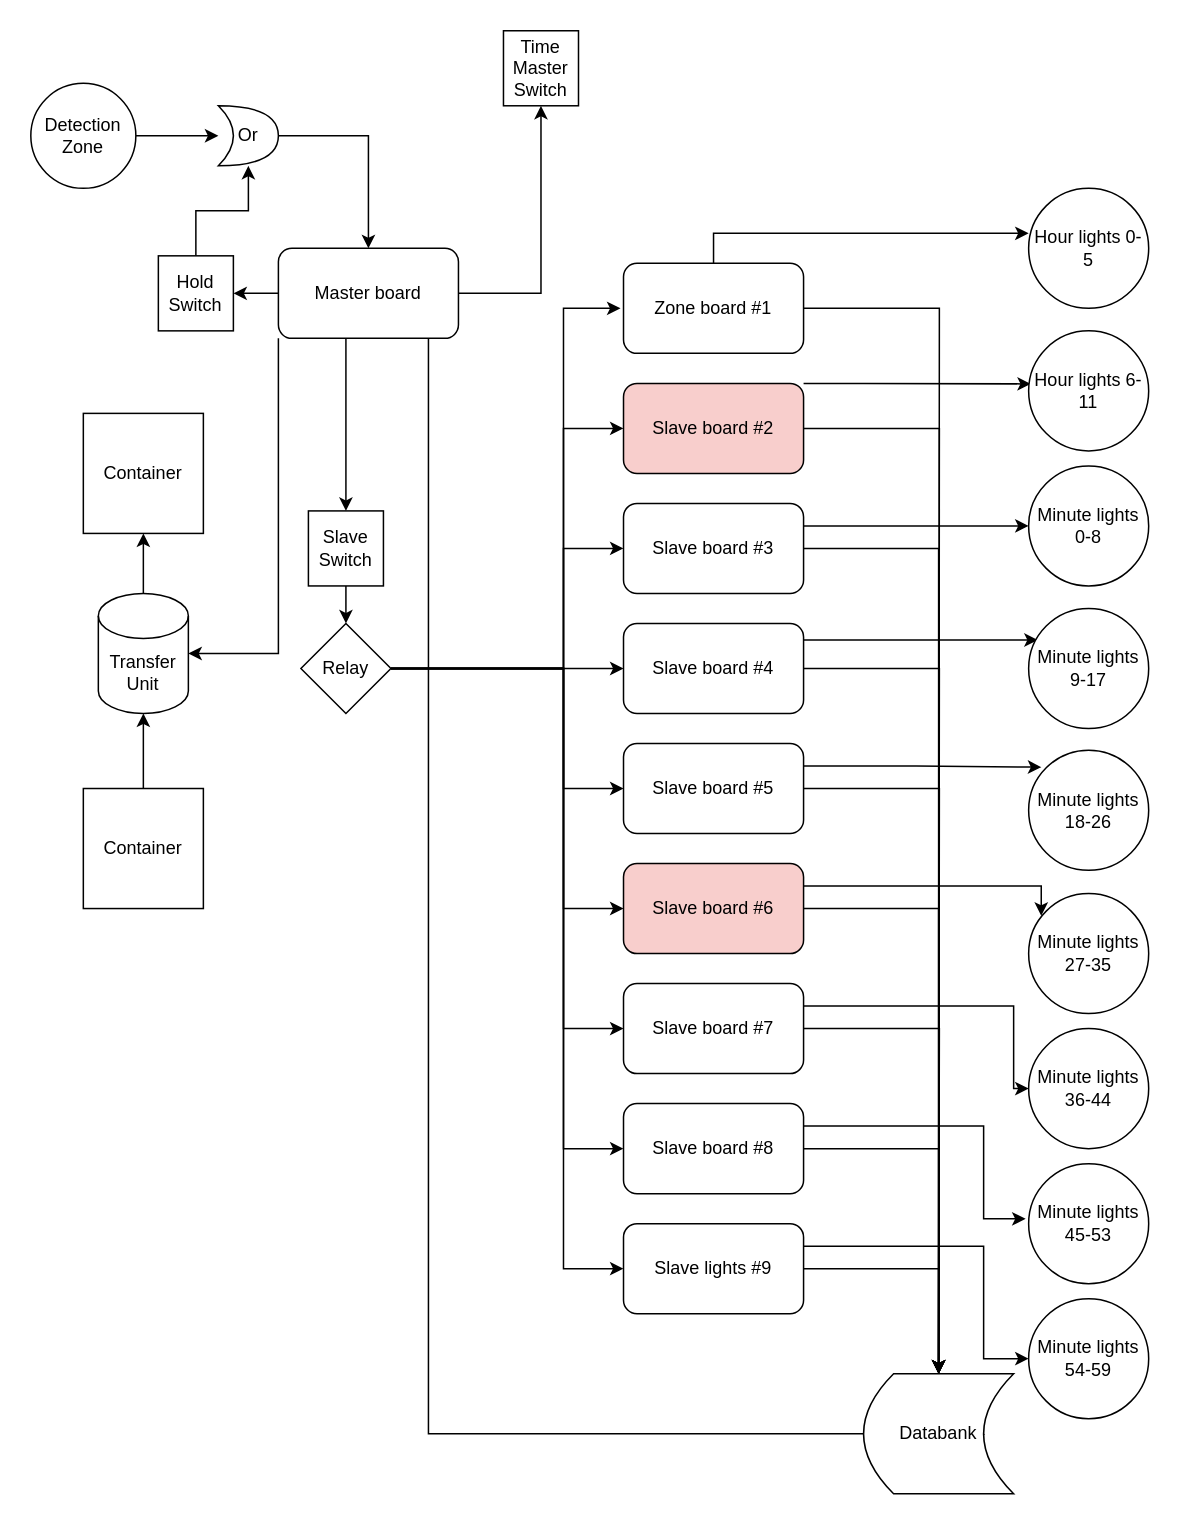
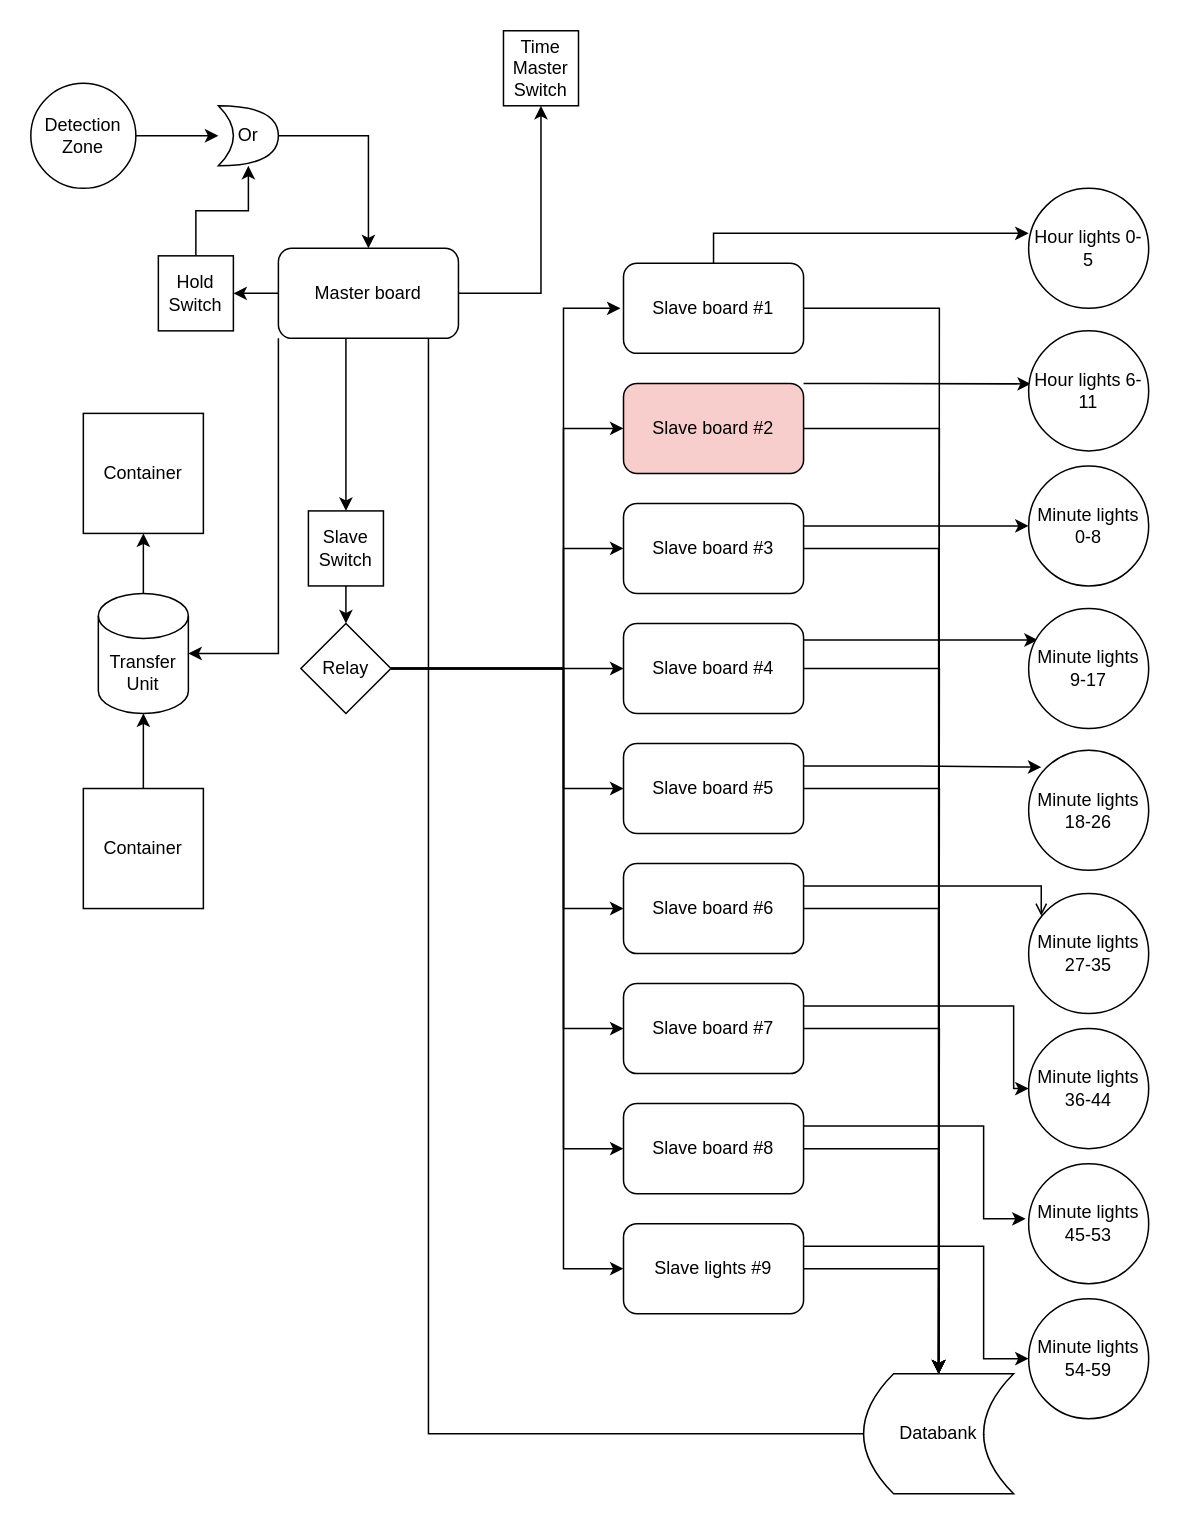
(713, 308) -> (713, 308)
(1041, 904) -> (1041, 906)
(713, 908) -> (713, 908)
